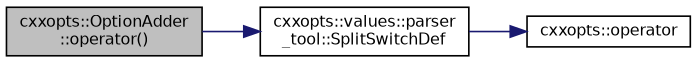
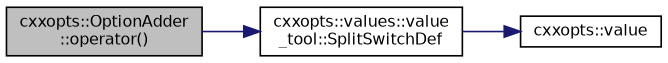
(365, 32) -> (361, 32)
(609, 32) -> (591, 32)
